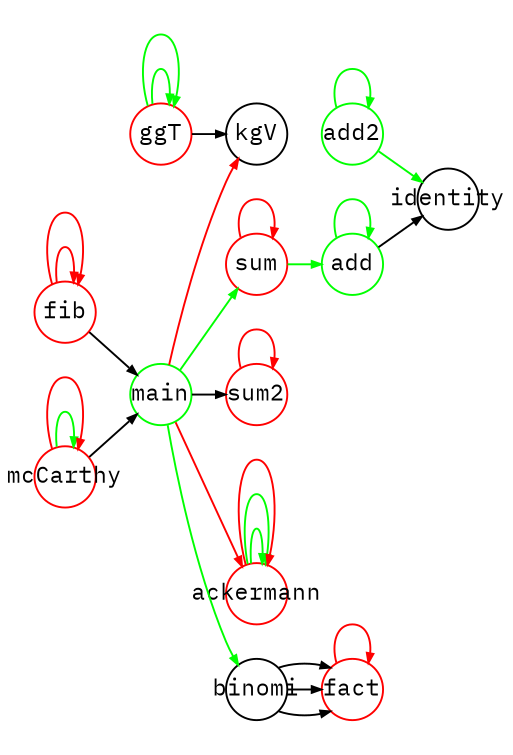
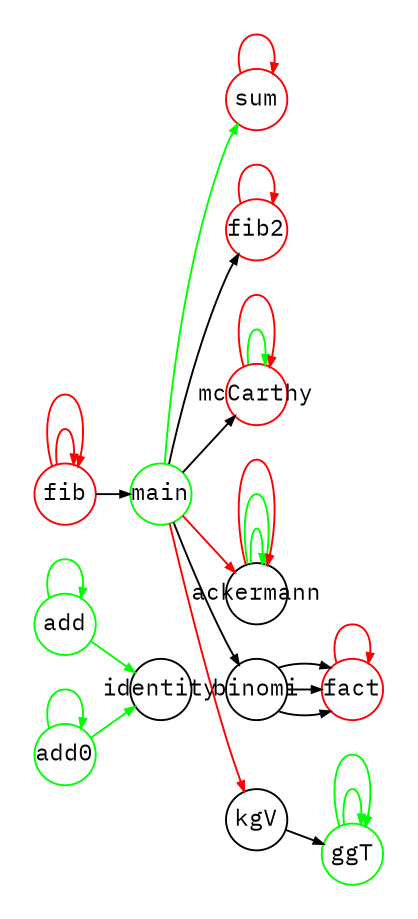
(161, 134) -> (352, 854)
(204, 134) -> (300, 835)
(352, 134) -> (65, 755)
(396, 235) -> (109, 654)
(300, 264) -> none
(257, 395) -> (257, 230)
(109, 439) -> (205, 448)
(193, 543) -> (202, 590)
(257, 594) -> (257, 594)
